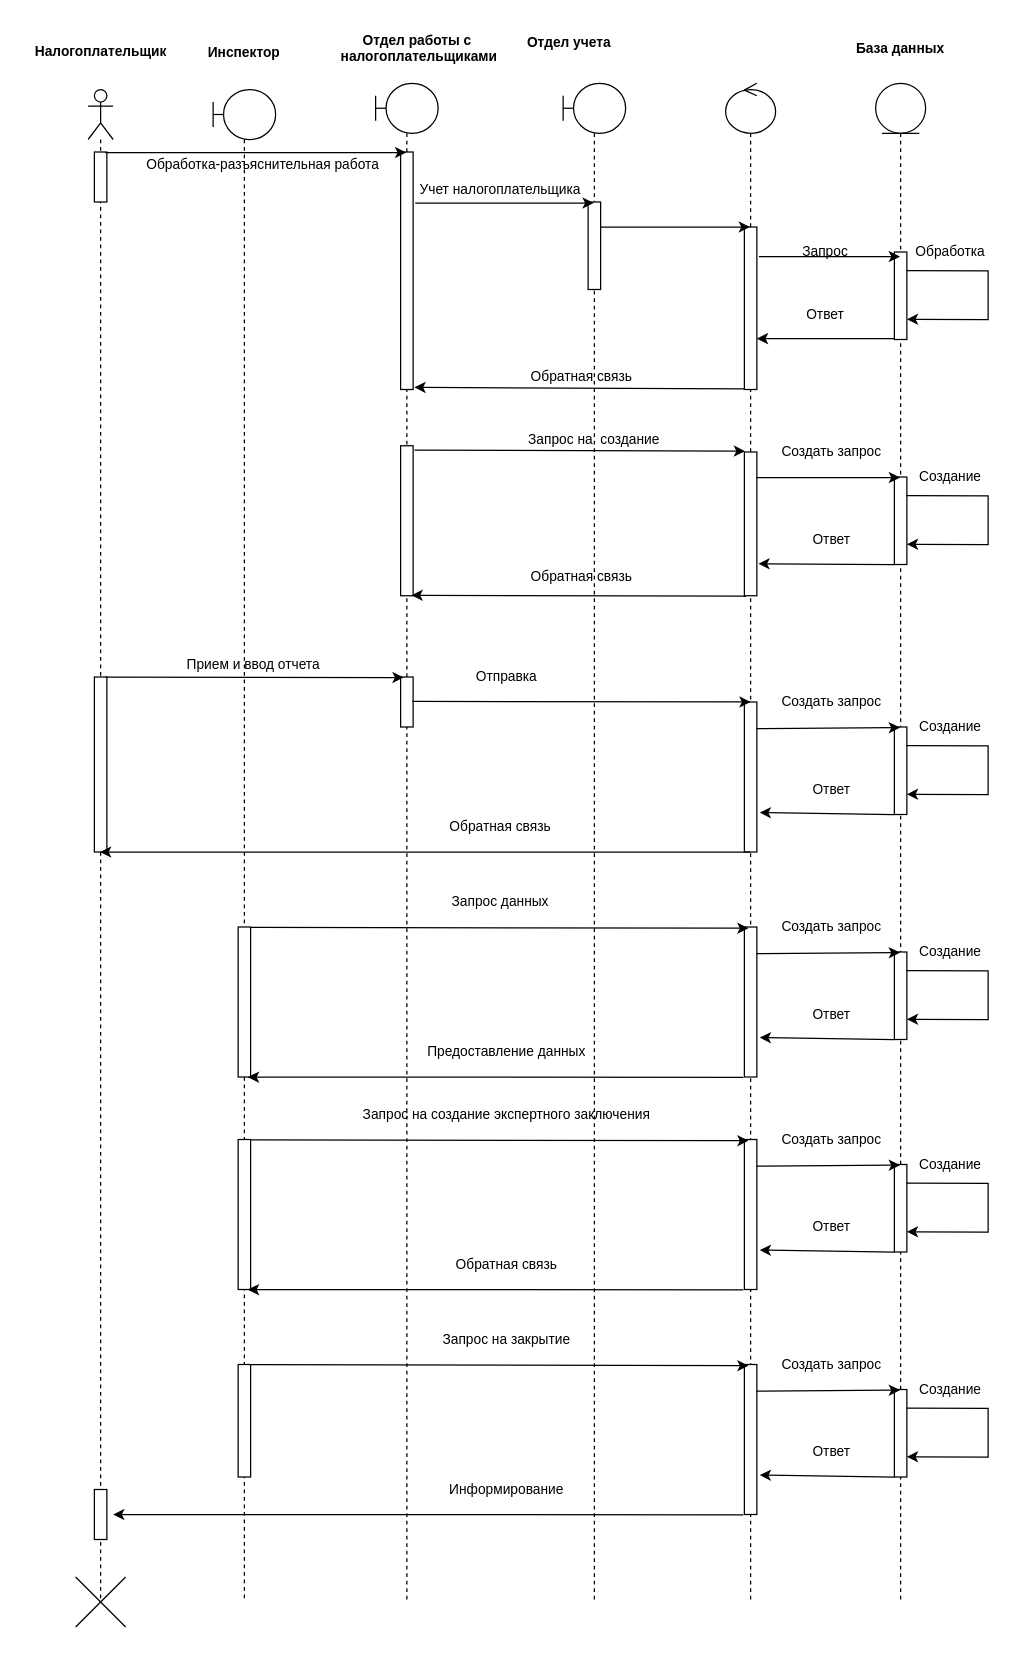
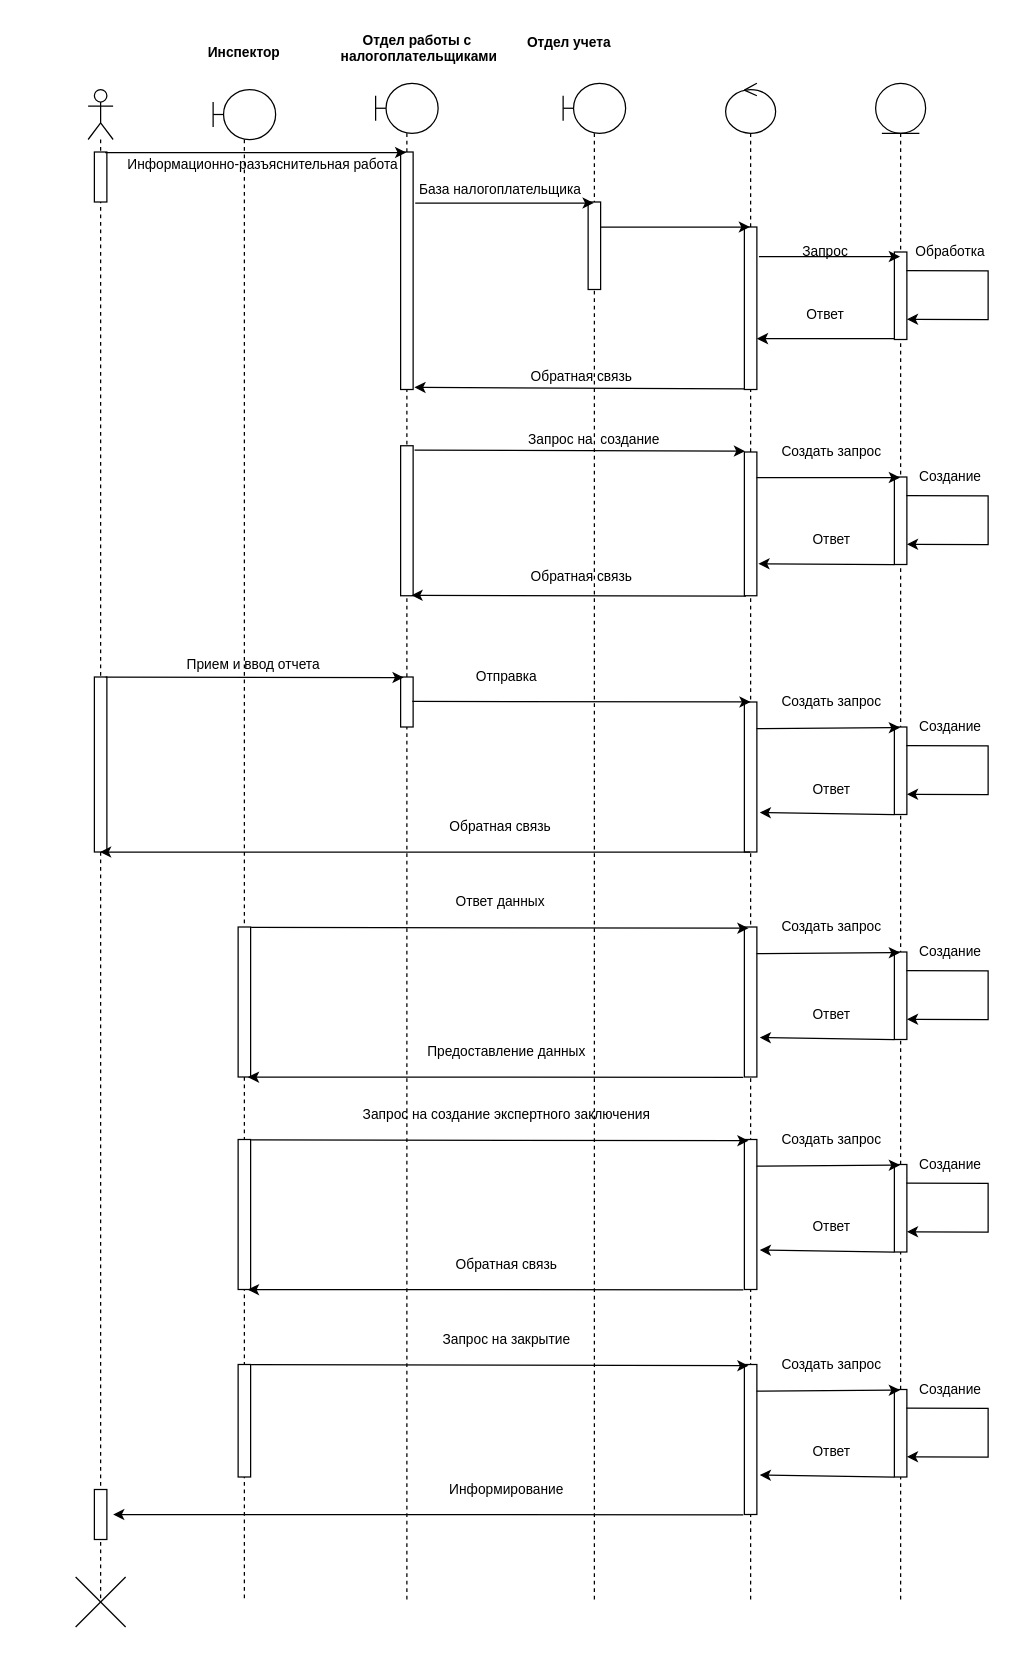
(901, 48) -> none
(101, 52) -> none
(263, 164) -> (263, 164)
(501, 189) -> (501, 189)
(501, 902) -> (501, 902)
